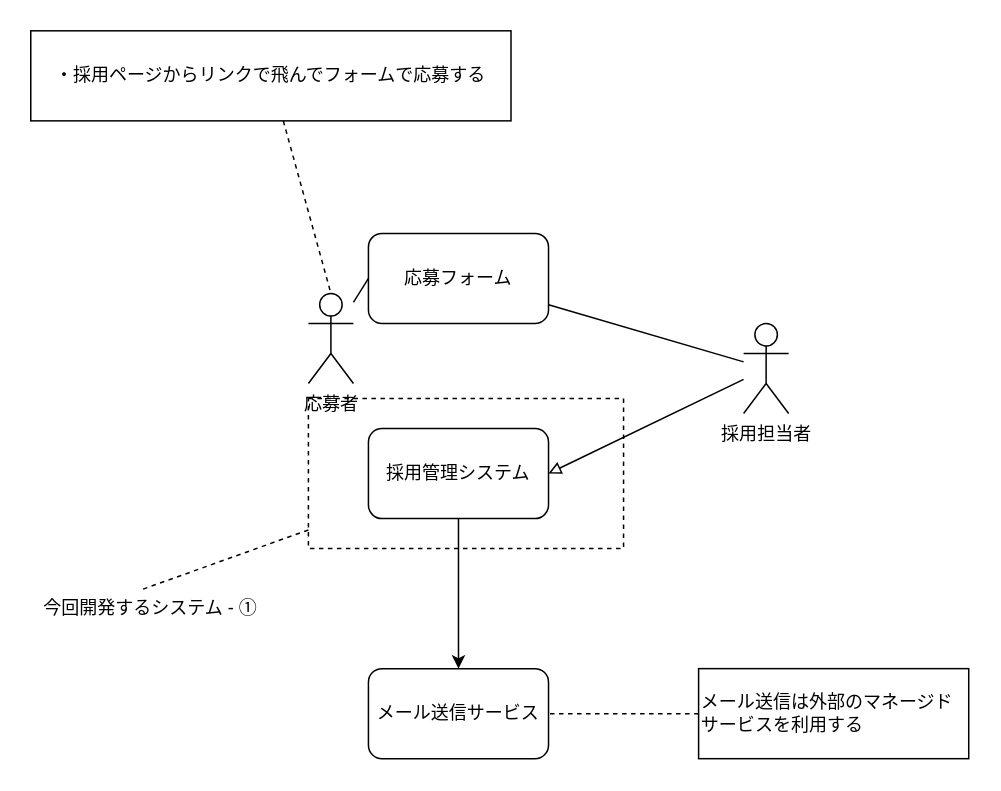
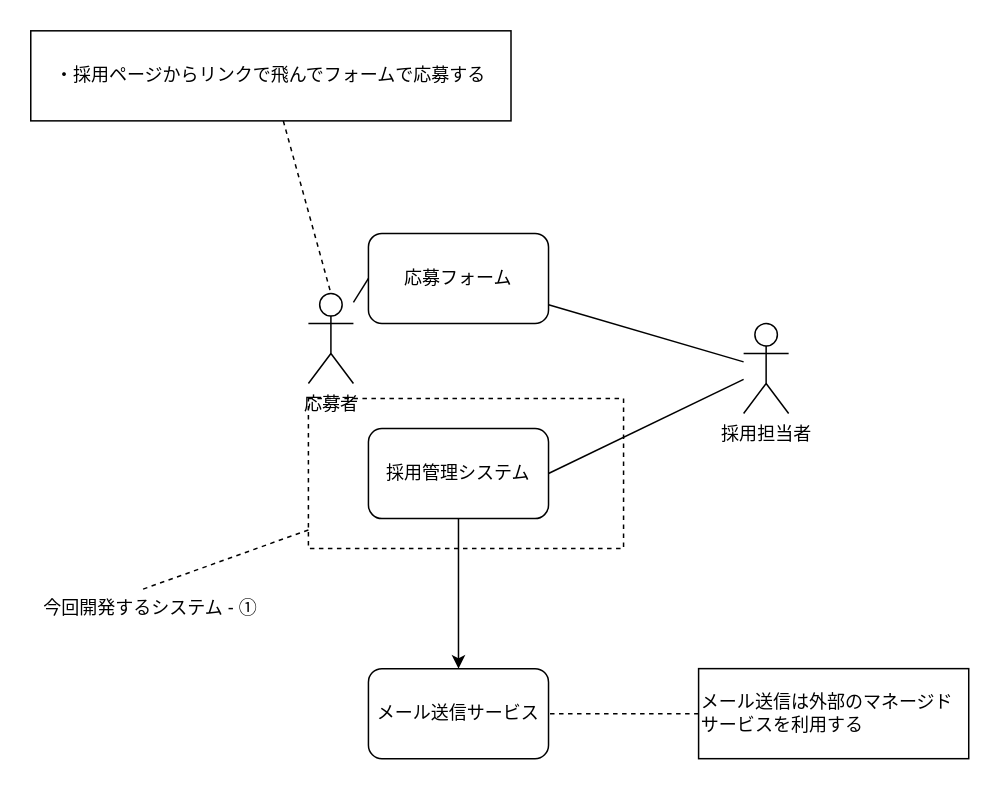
(561, 467) -> (555, 470)
